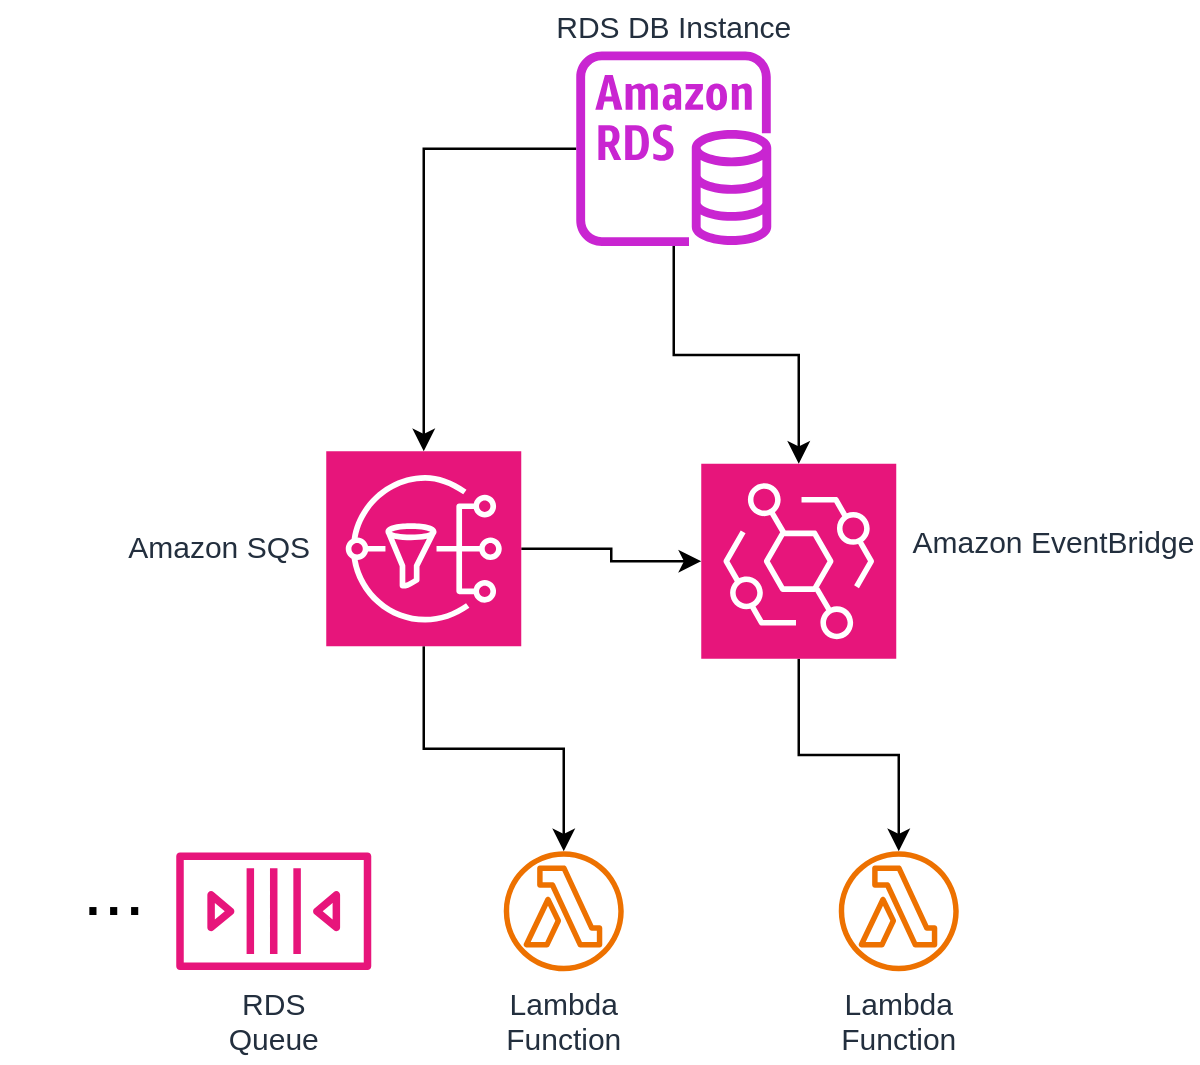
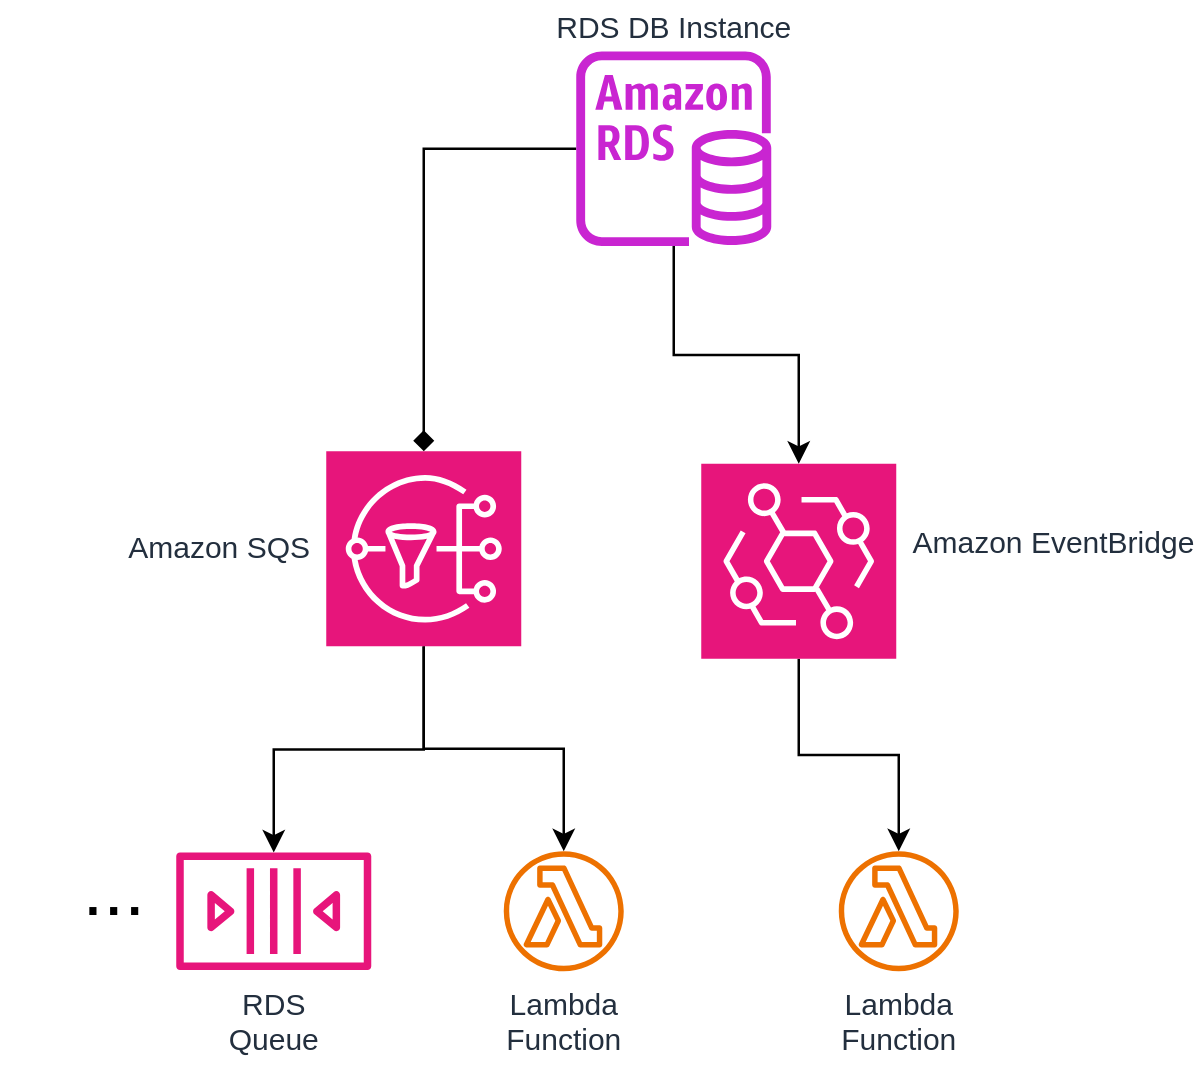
(424, 432) -> (424, 431)
(609, 549) -> (305, 750)
